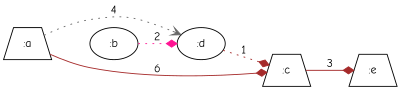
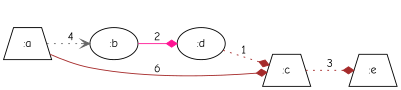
(108, 17) -> (64, 44)
(152, 44) -> (152, 44)
(325, 70) -> (325, 70)
